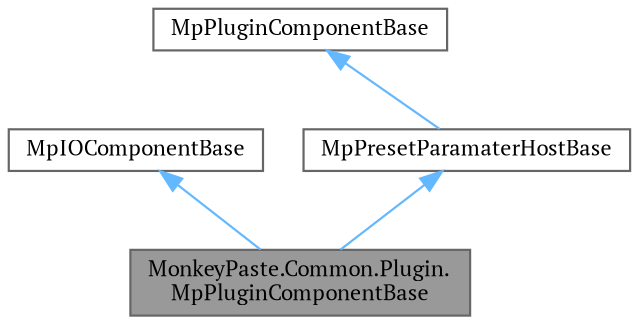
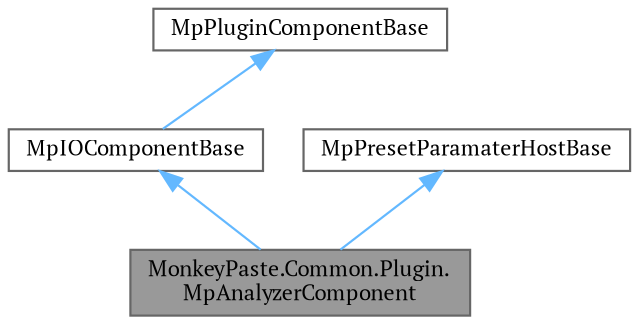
(392, 96) -> (209, 96)
(300, 283) -> (300, 283)
